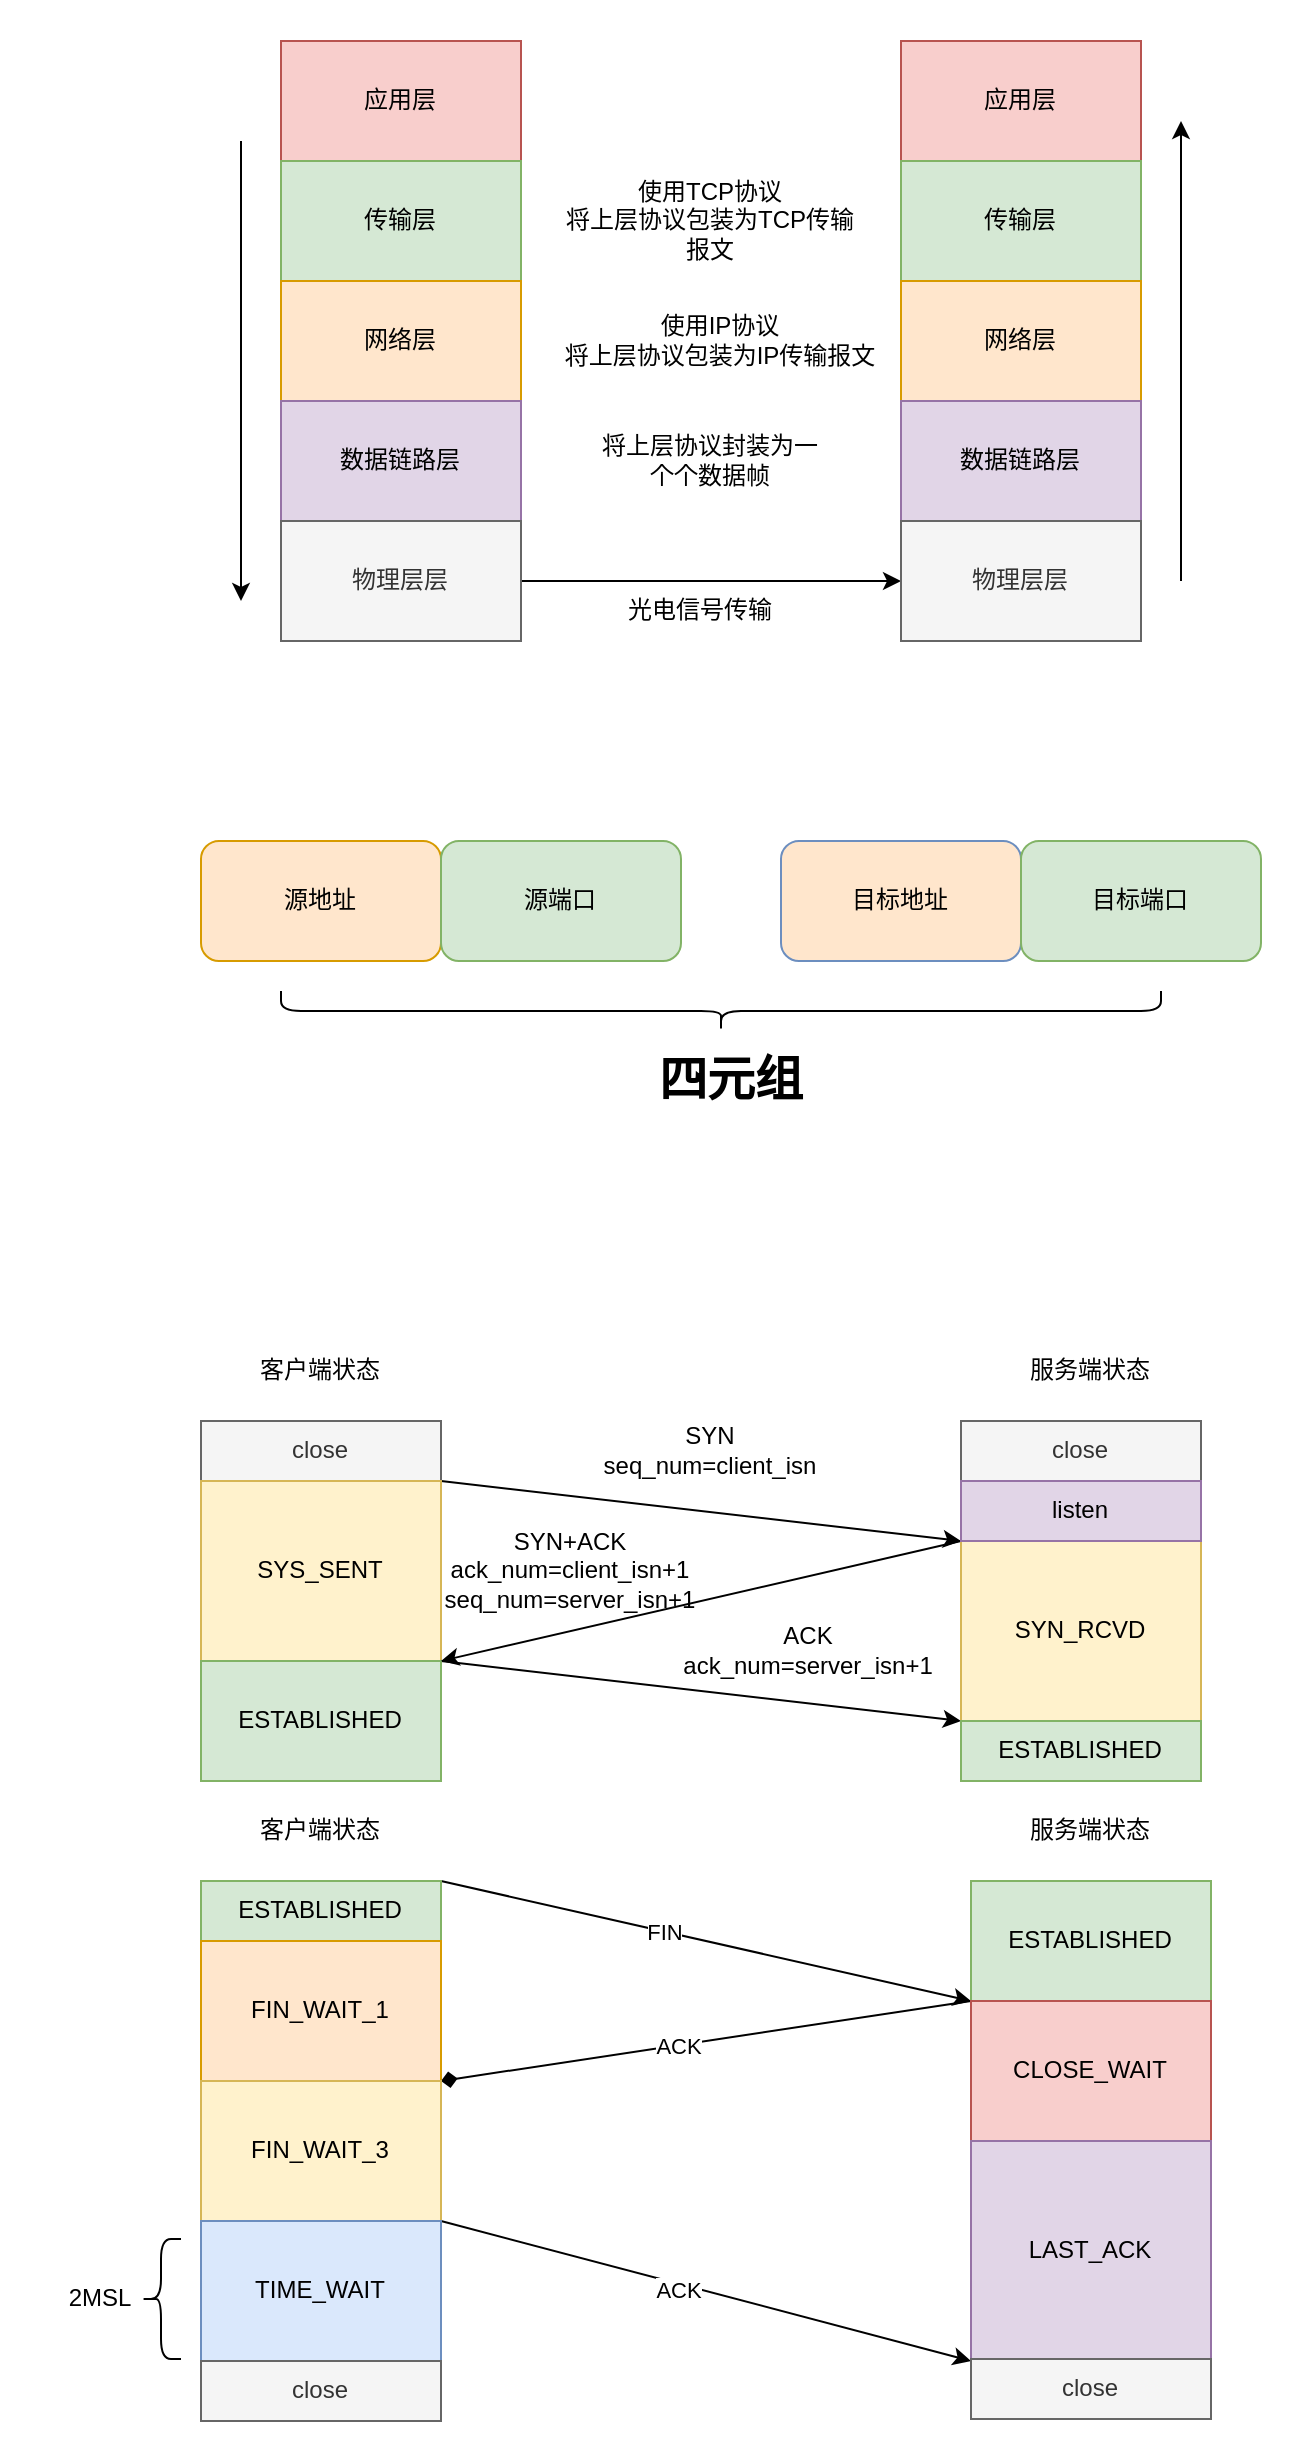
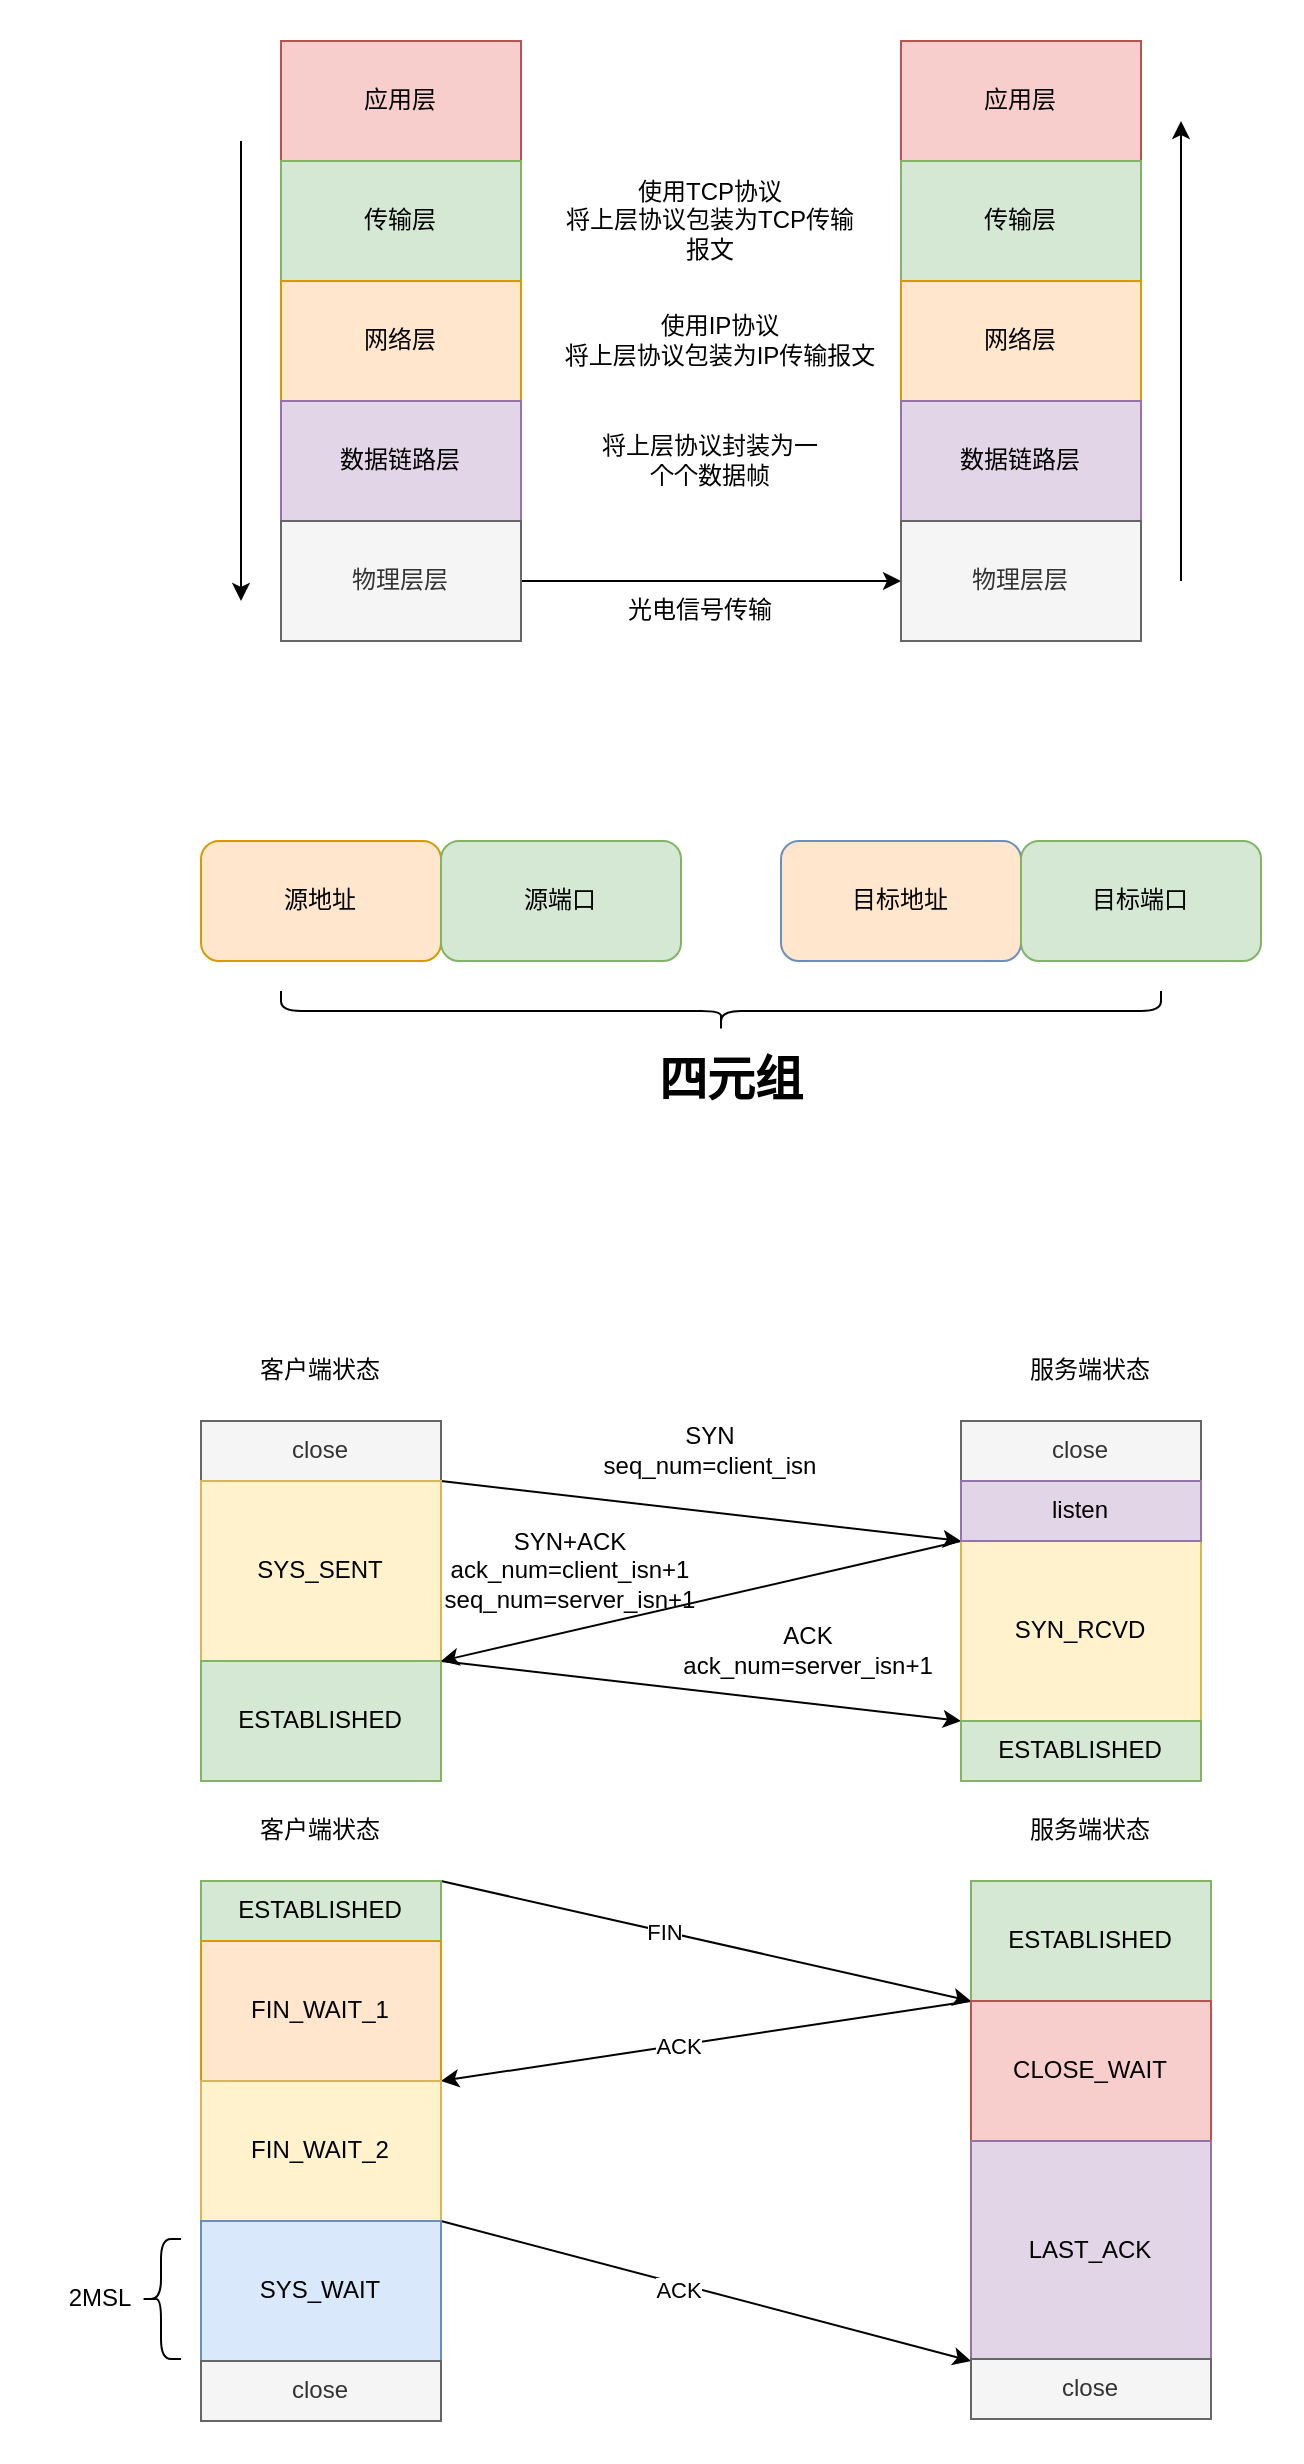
(457, 2079) -> (456, 2079)
(321, 2151) -> (321, 2151)
(321, 2291) -> (321, 2291)
